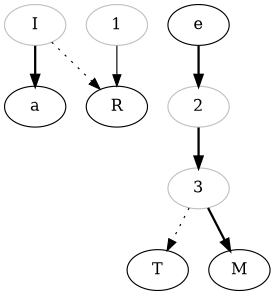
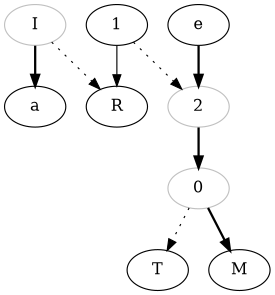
(117, 25) -> (117, 25)
none -> (154, 62)
(199, 188) -> (199, 188)
